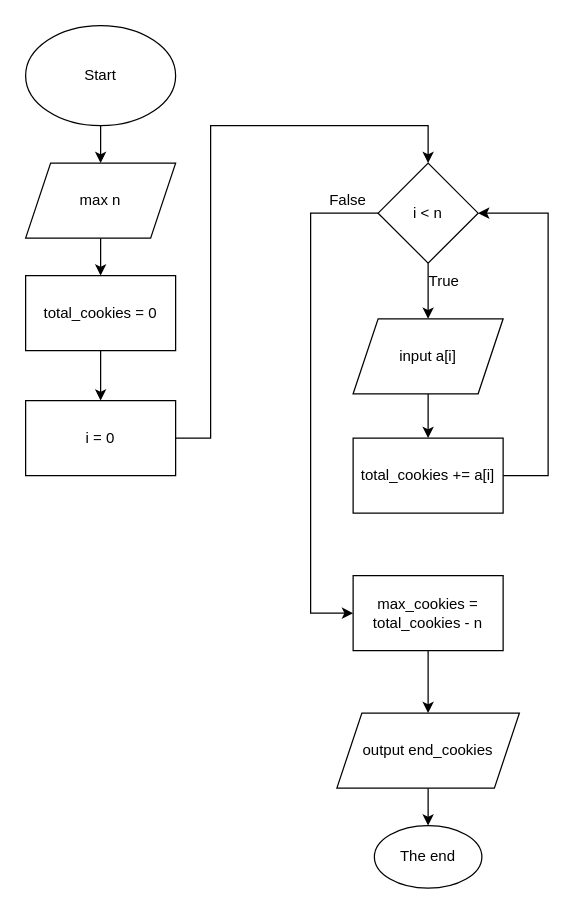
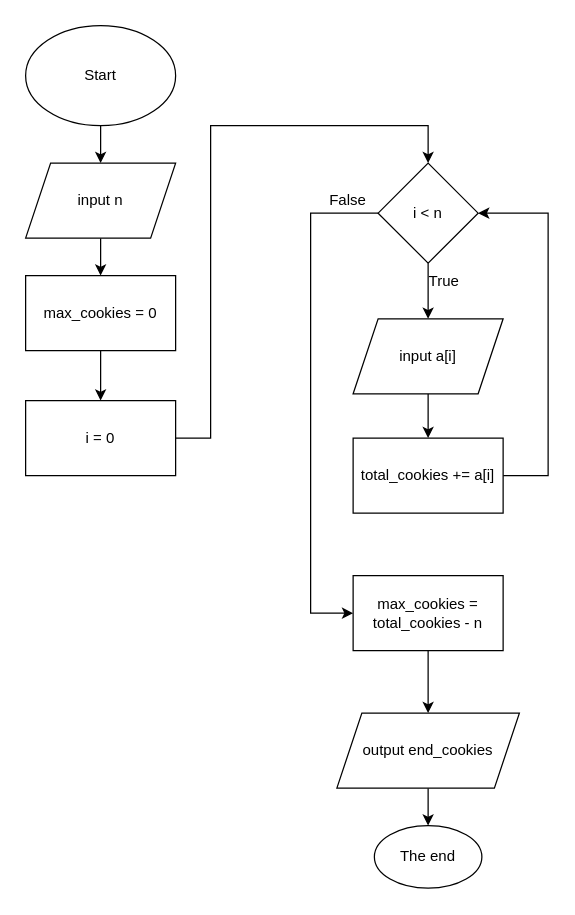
(101, 201) -> (101, 201)
(101, 313) -> (101, 313)
